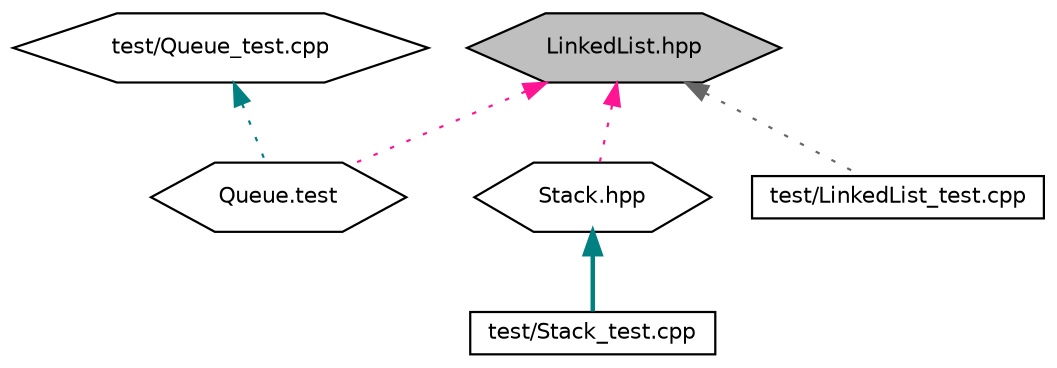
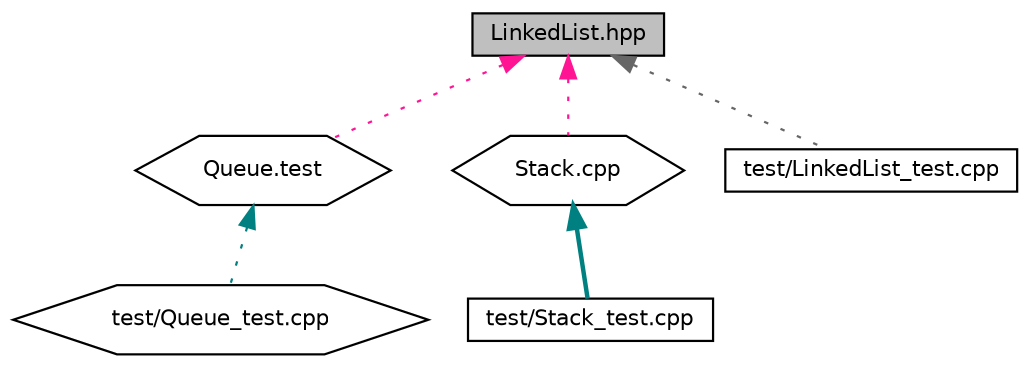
(624, 48) -> (568, 35)
(254, 133) -> (239, 256)
(593, 197) -> (568, 170)
